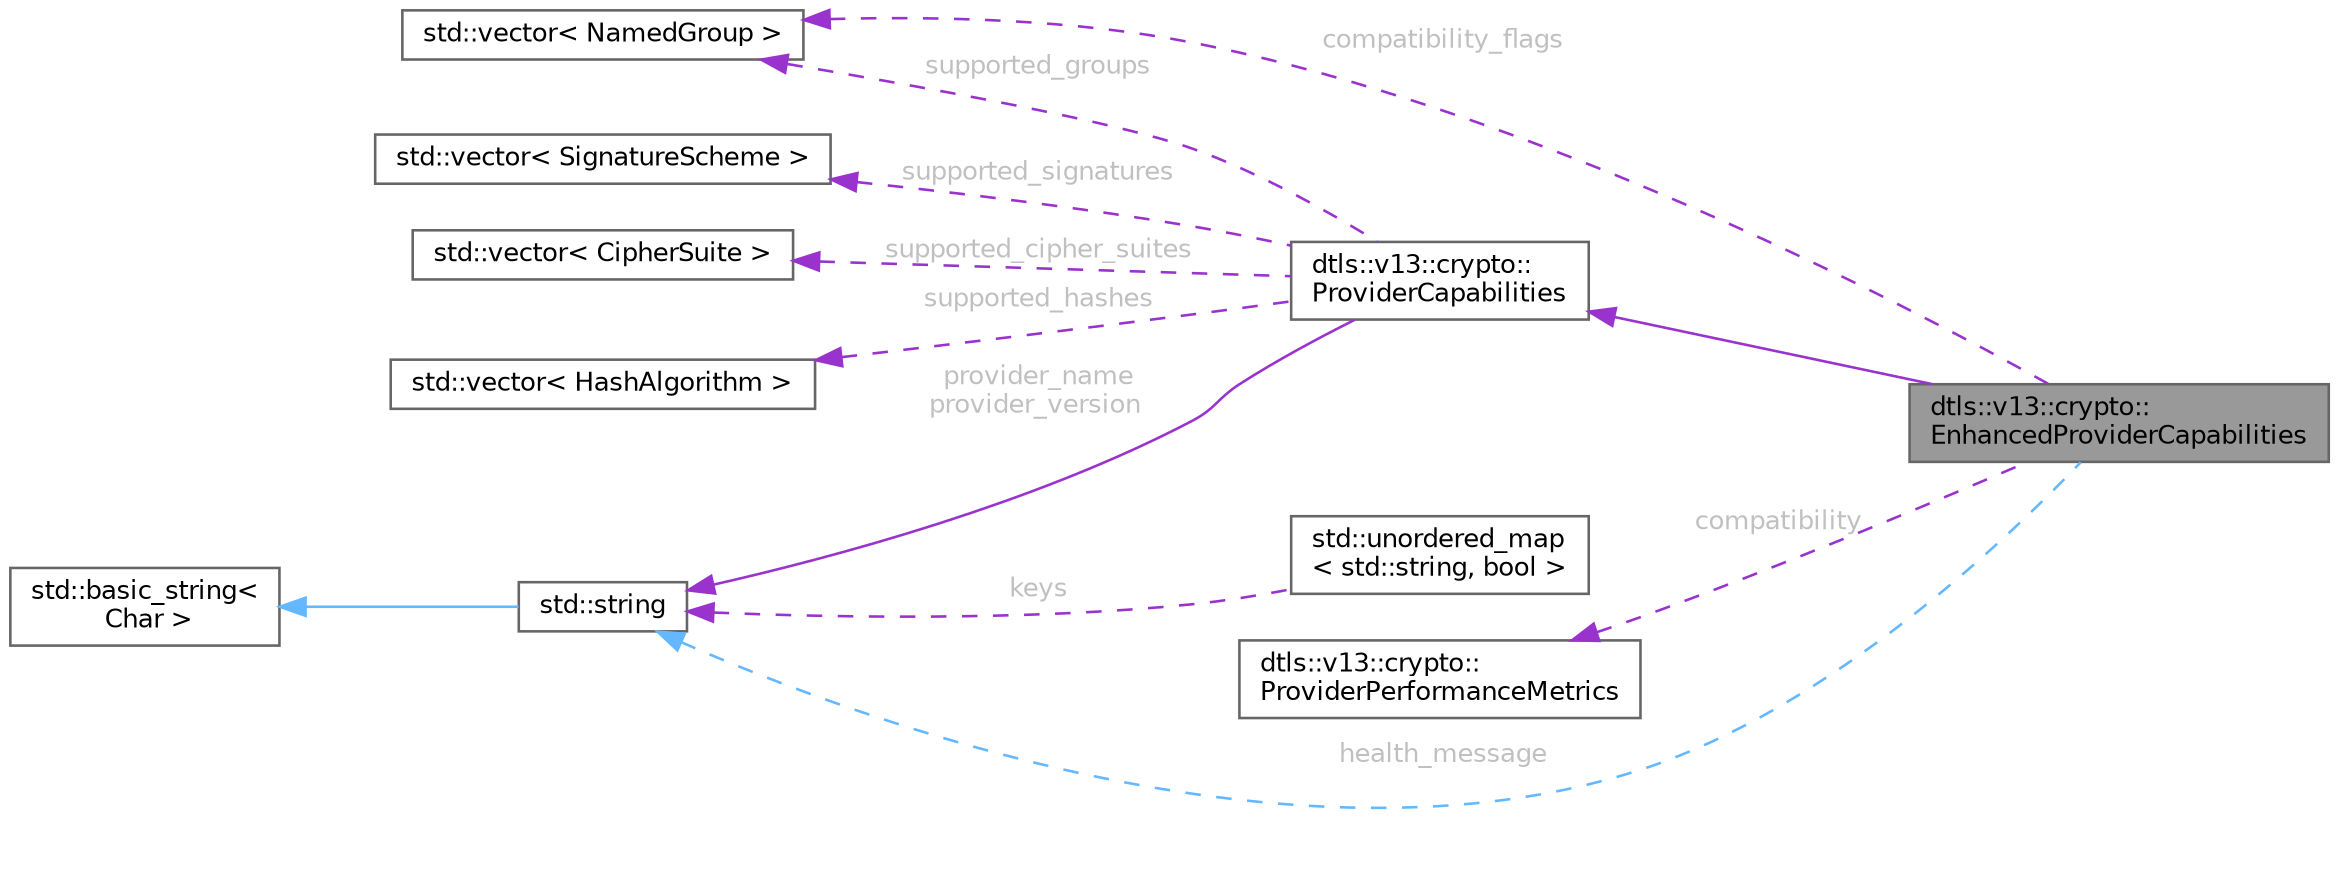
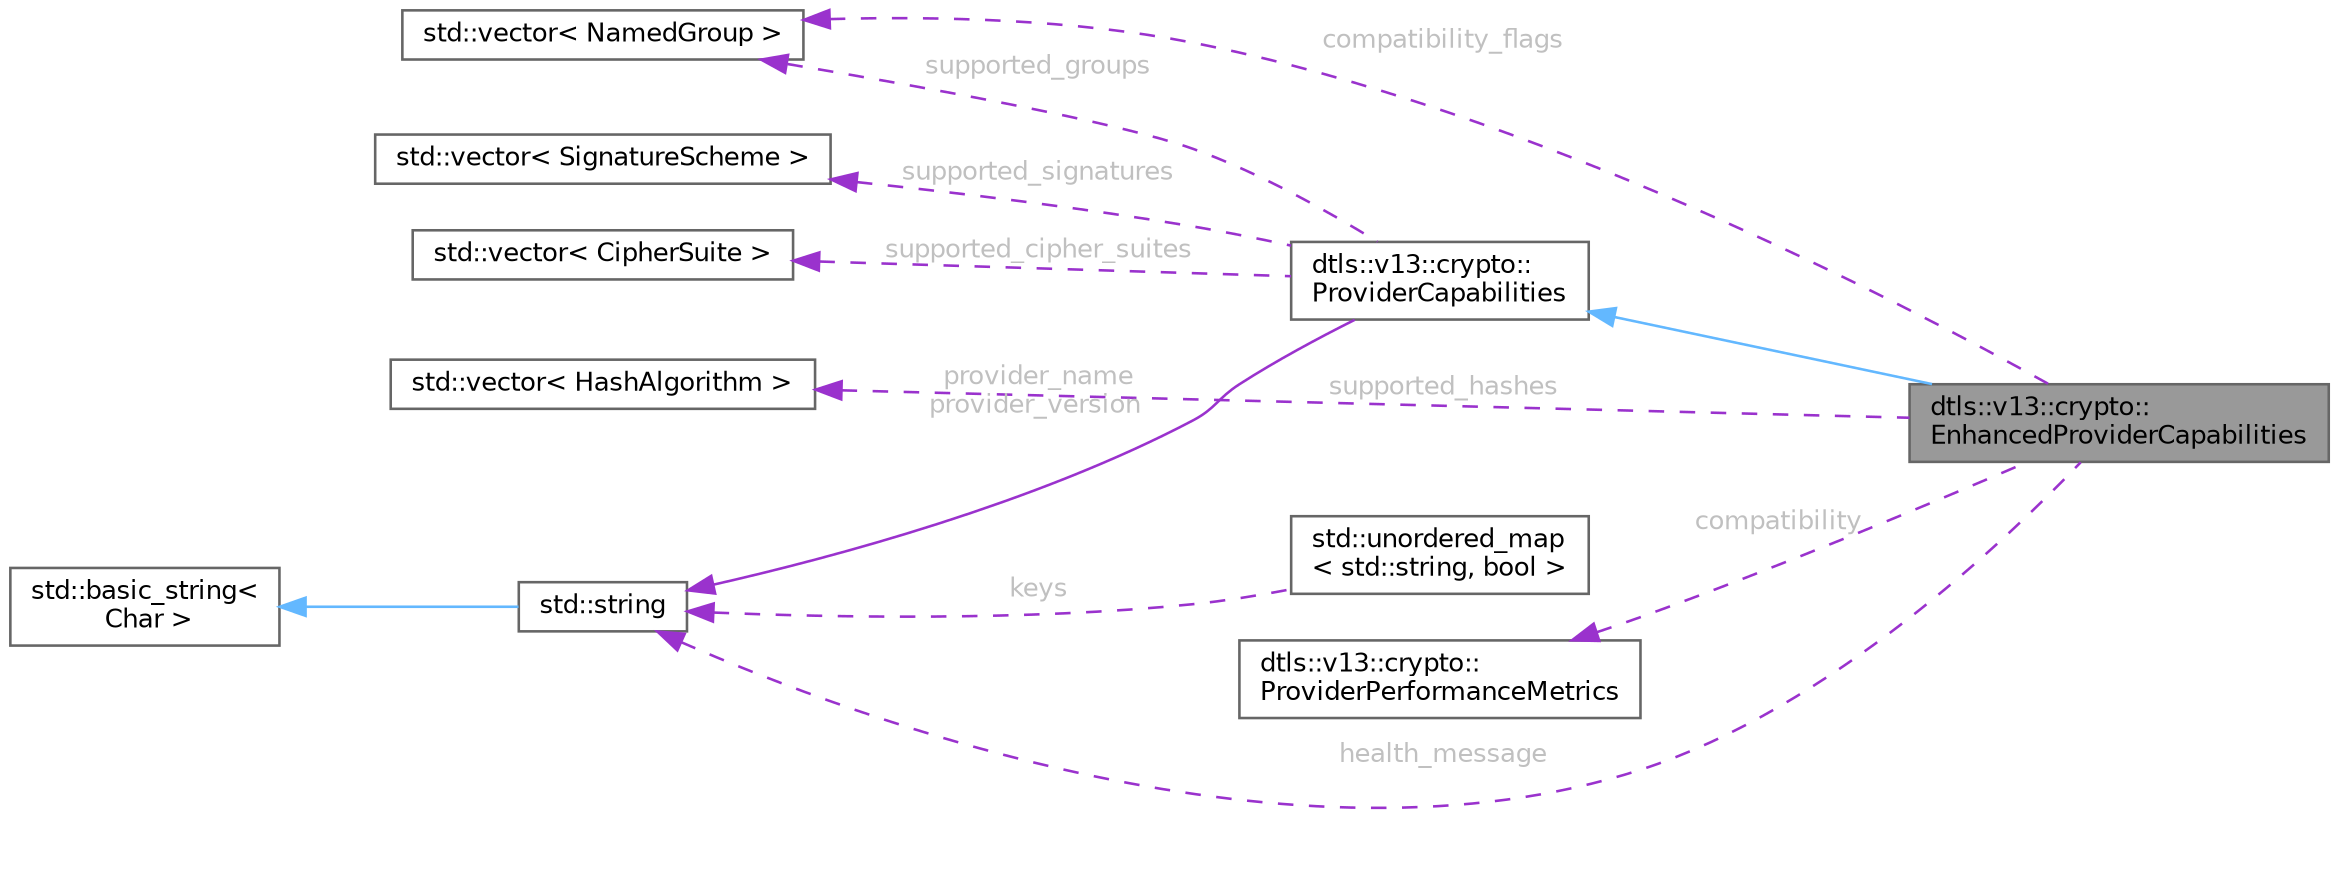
(1066, 330) -> (1376, 404)
(1773, 351) -> (1773, 351)
(1421, 805) -> (1421, 805)
